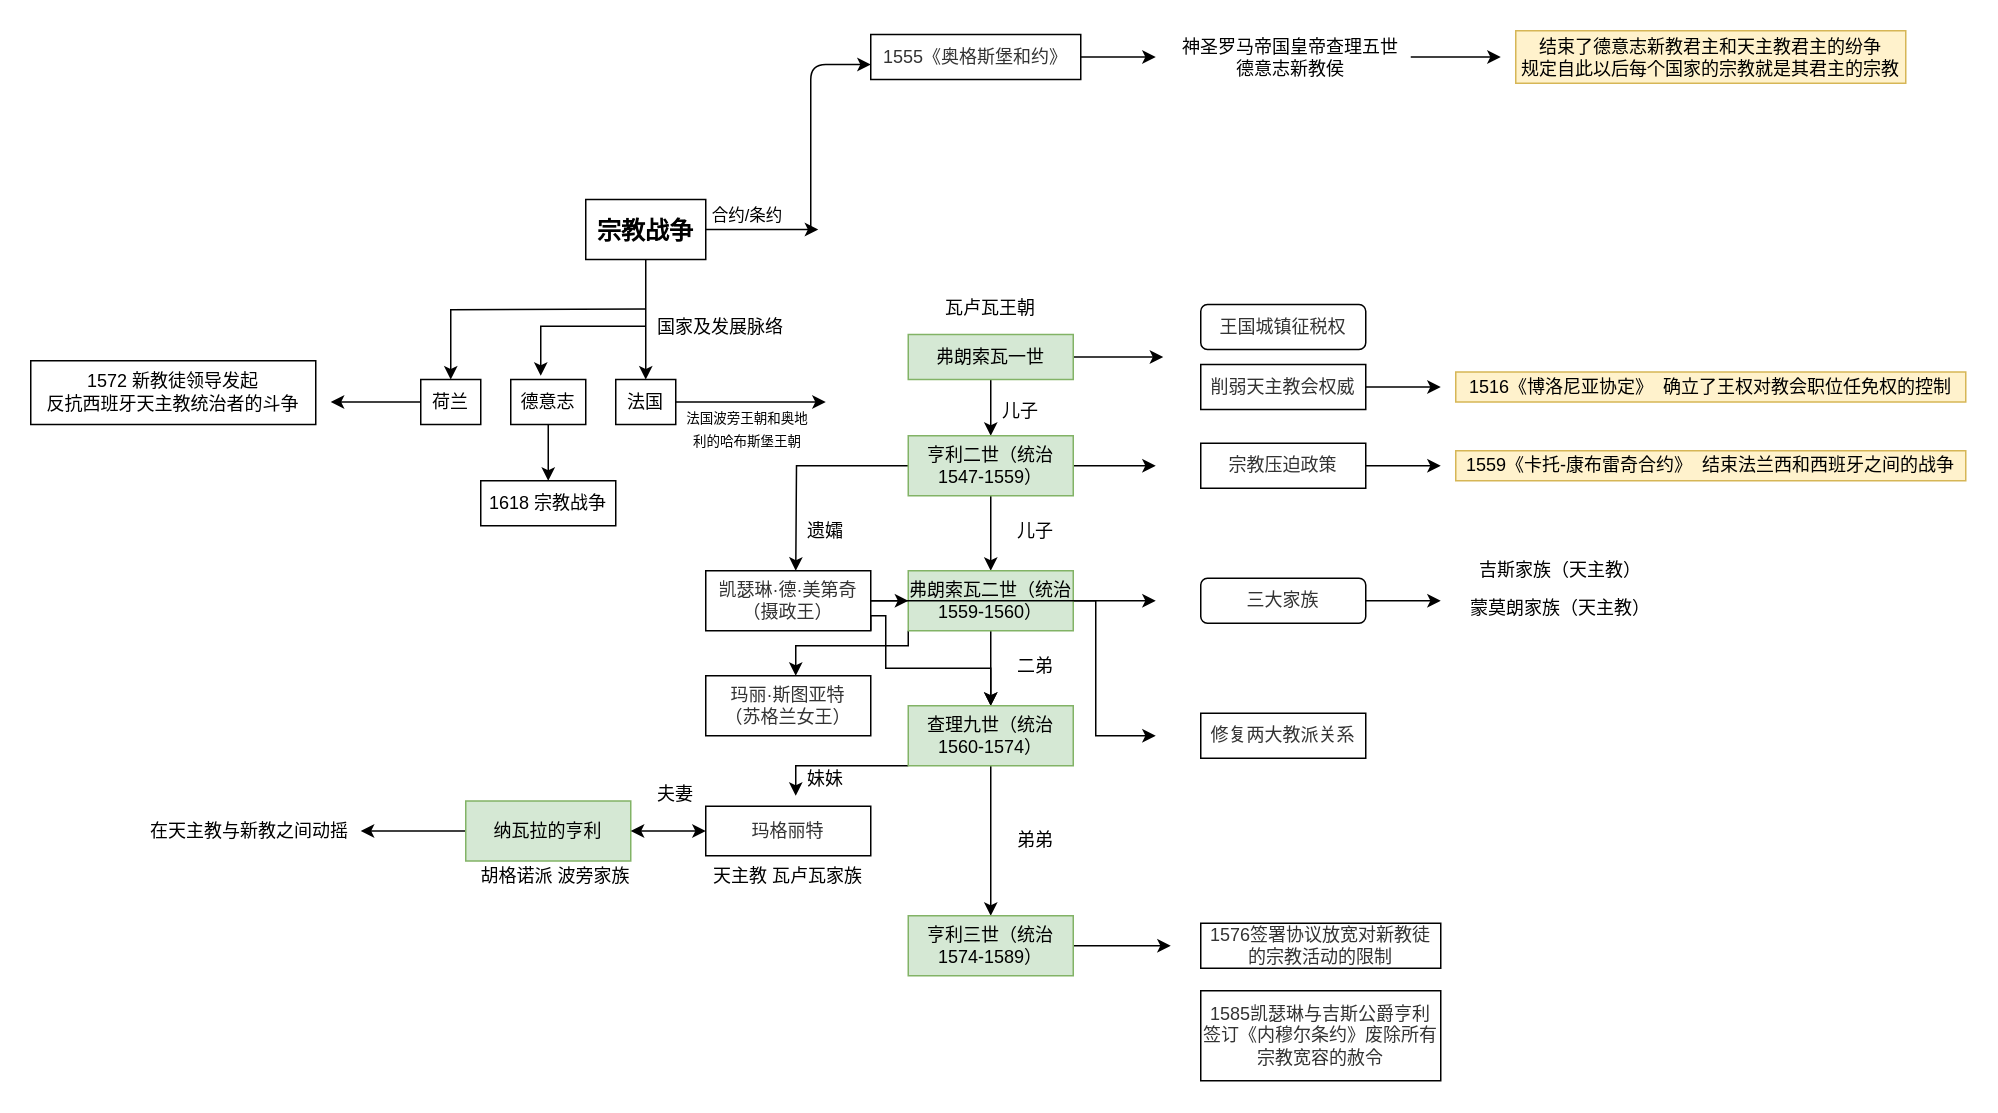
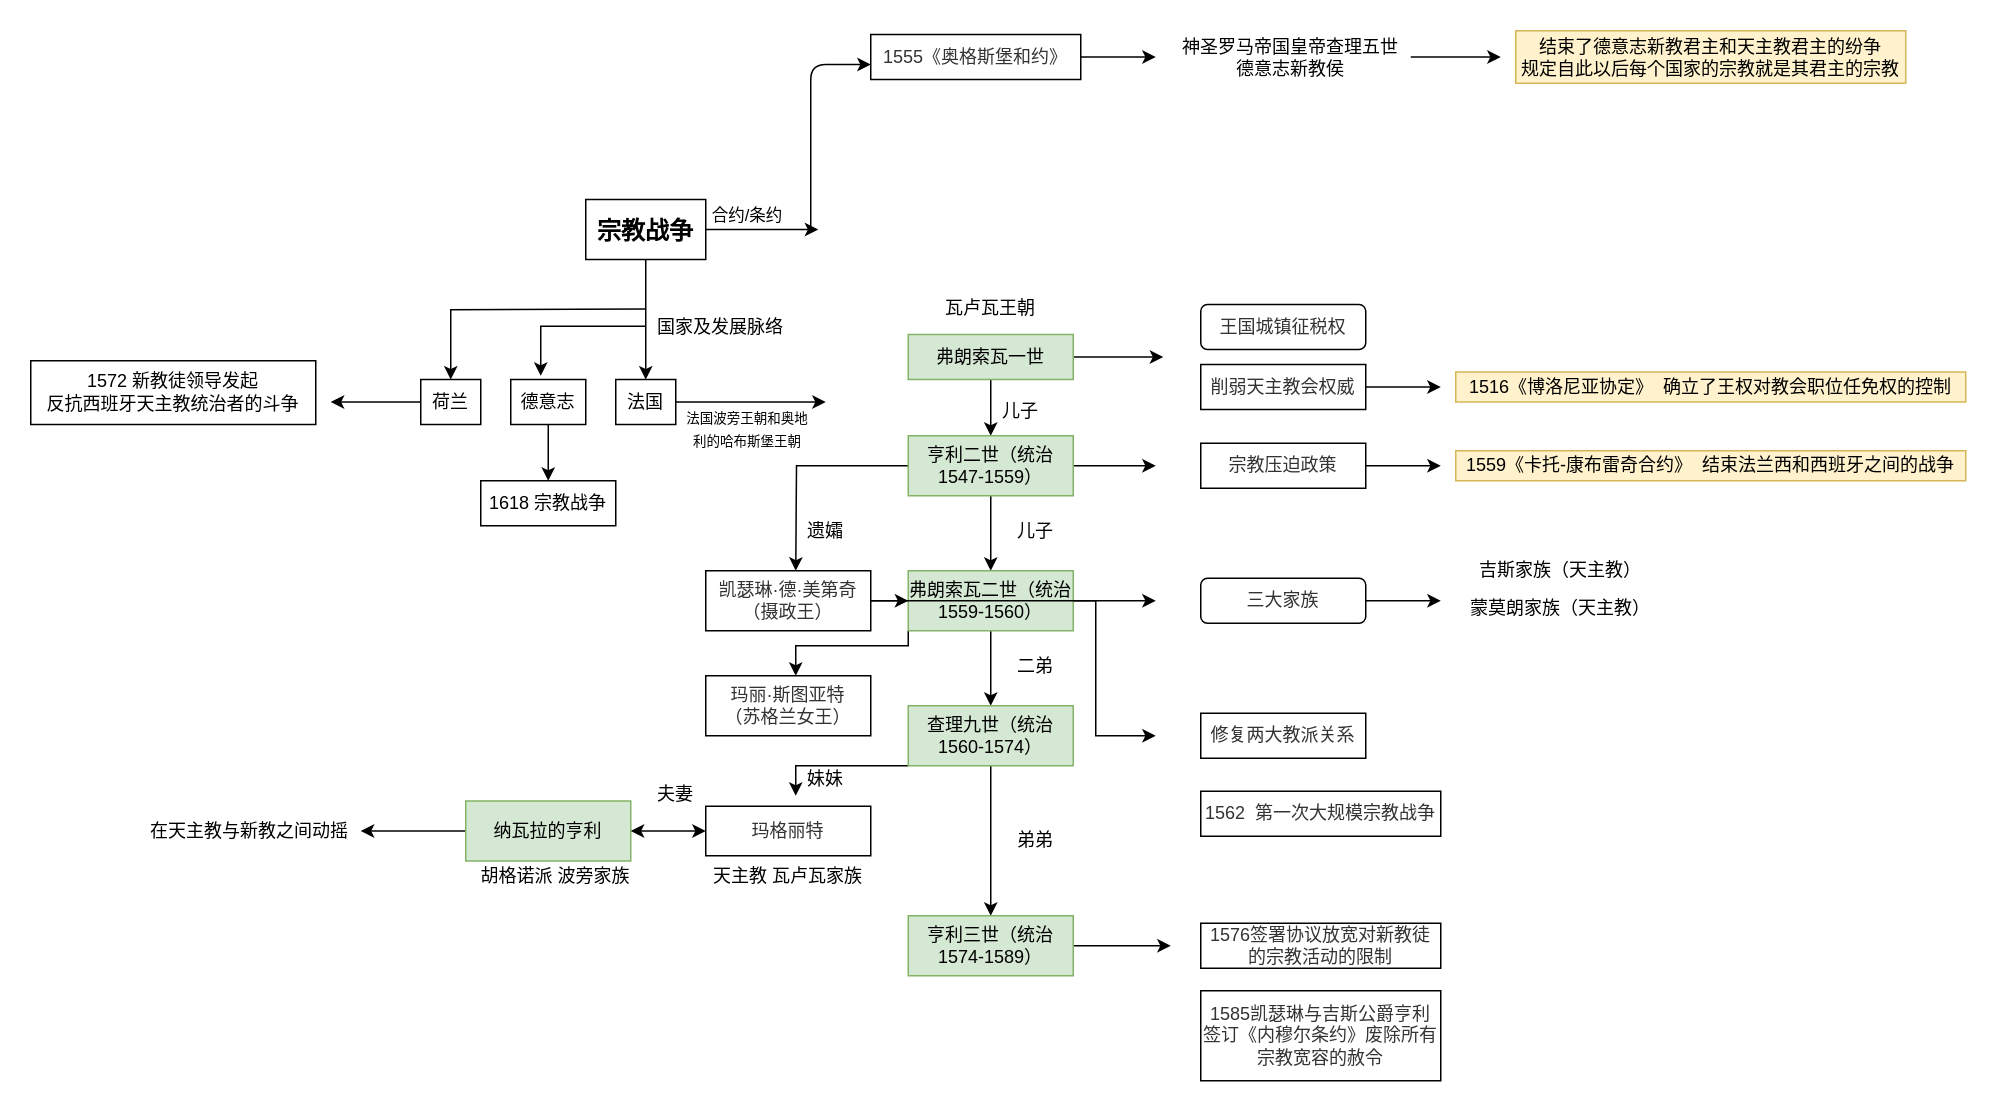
(902, 668) -> none
none -> (1321, 814)
